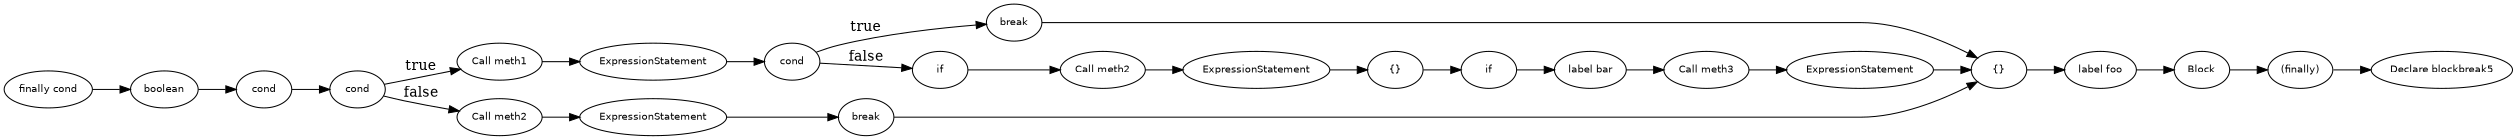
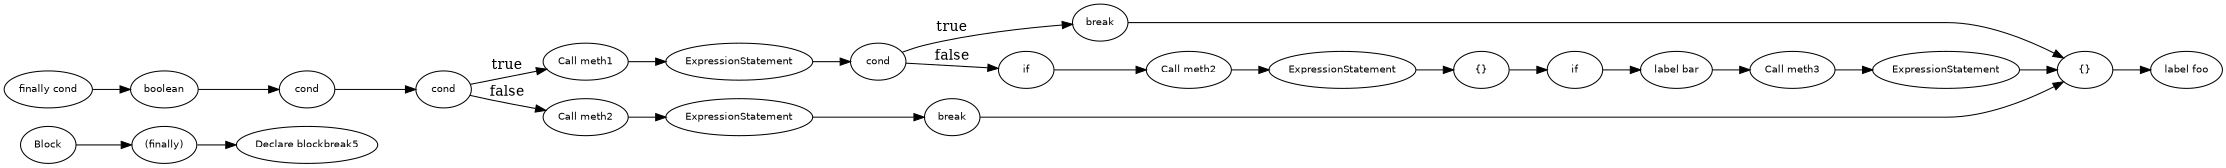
(2150, 70) -> none
